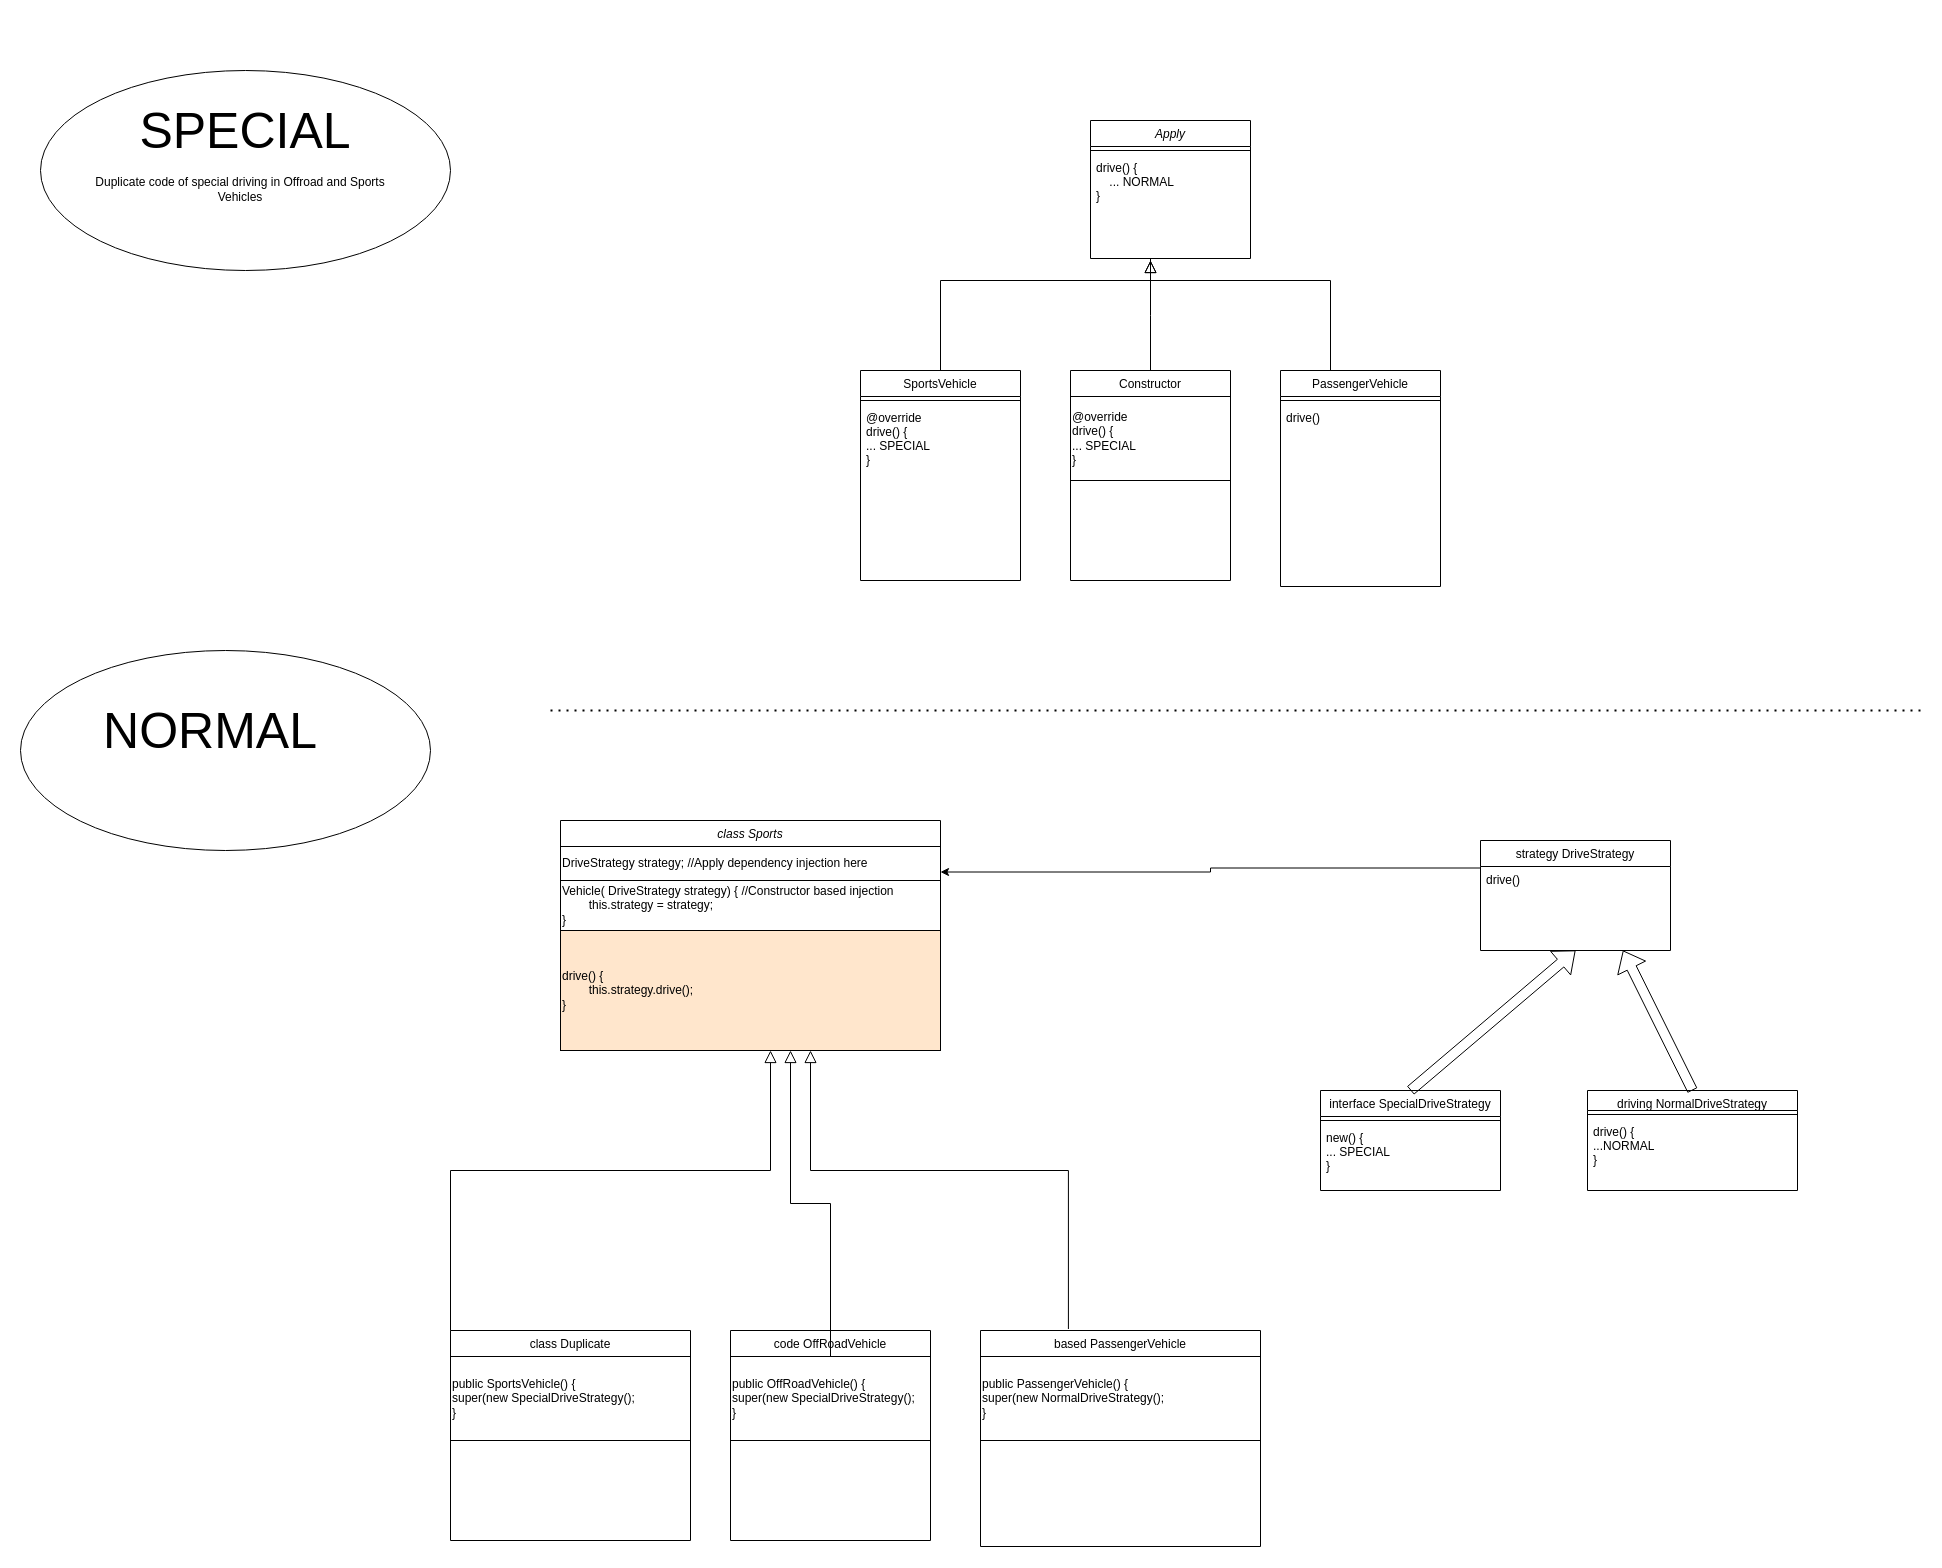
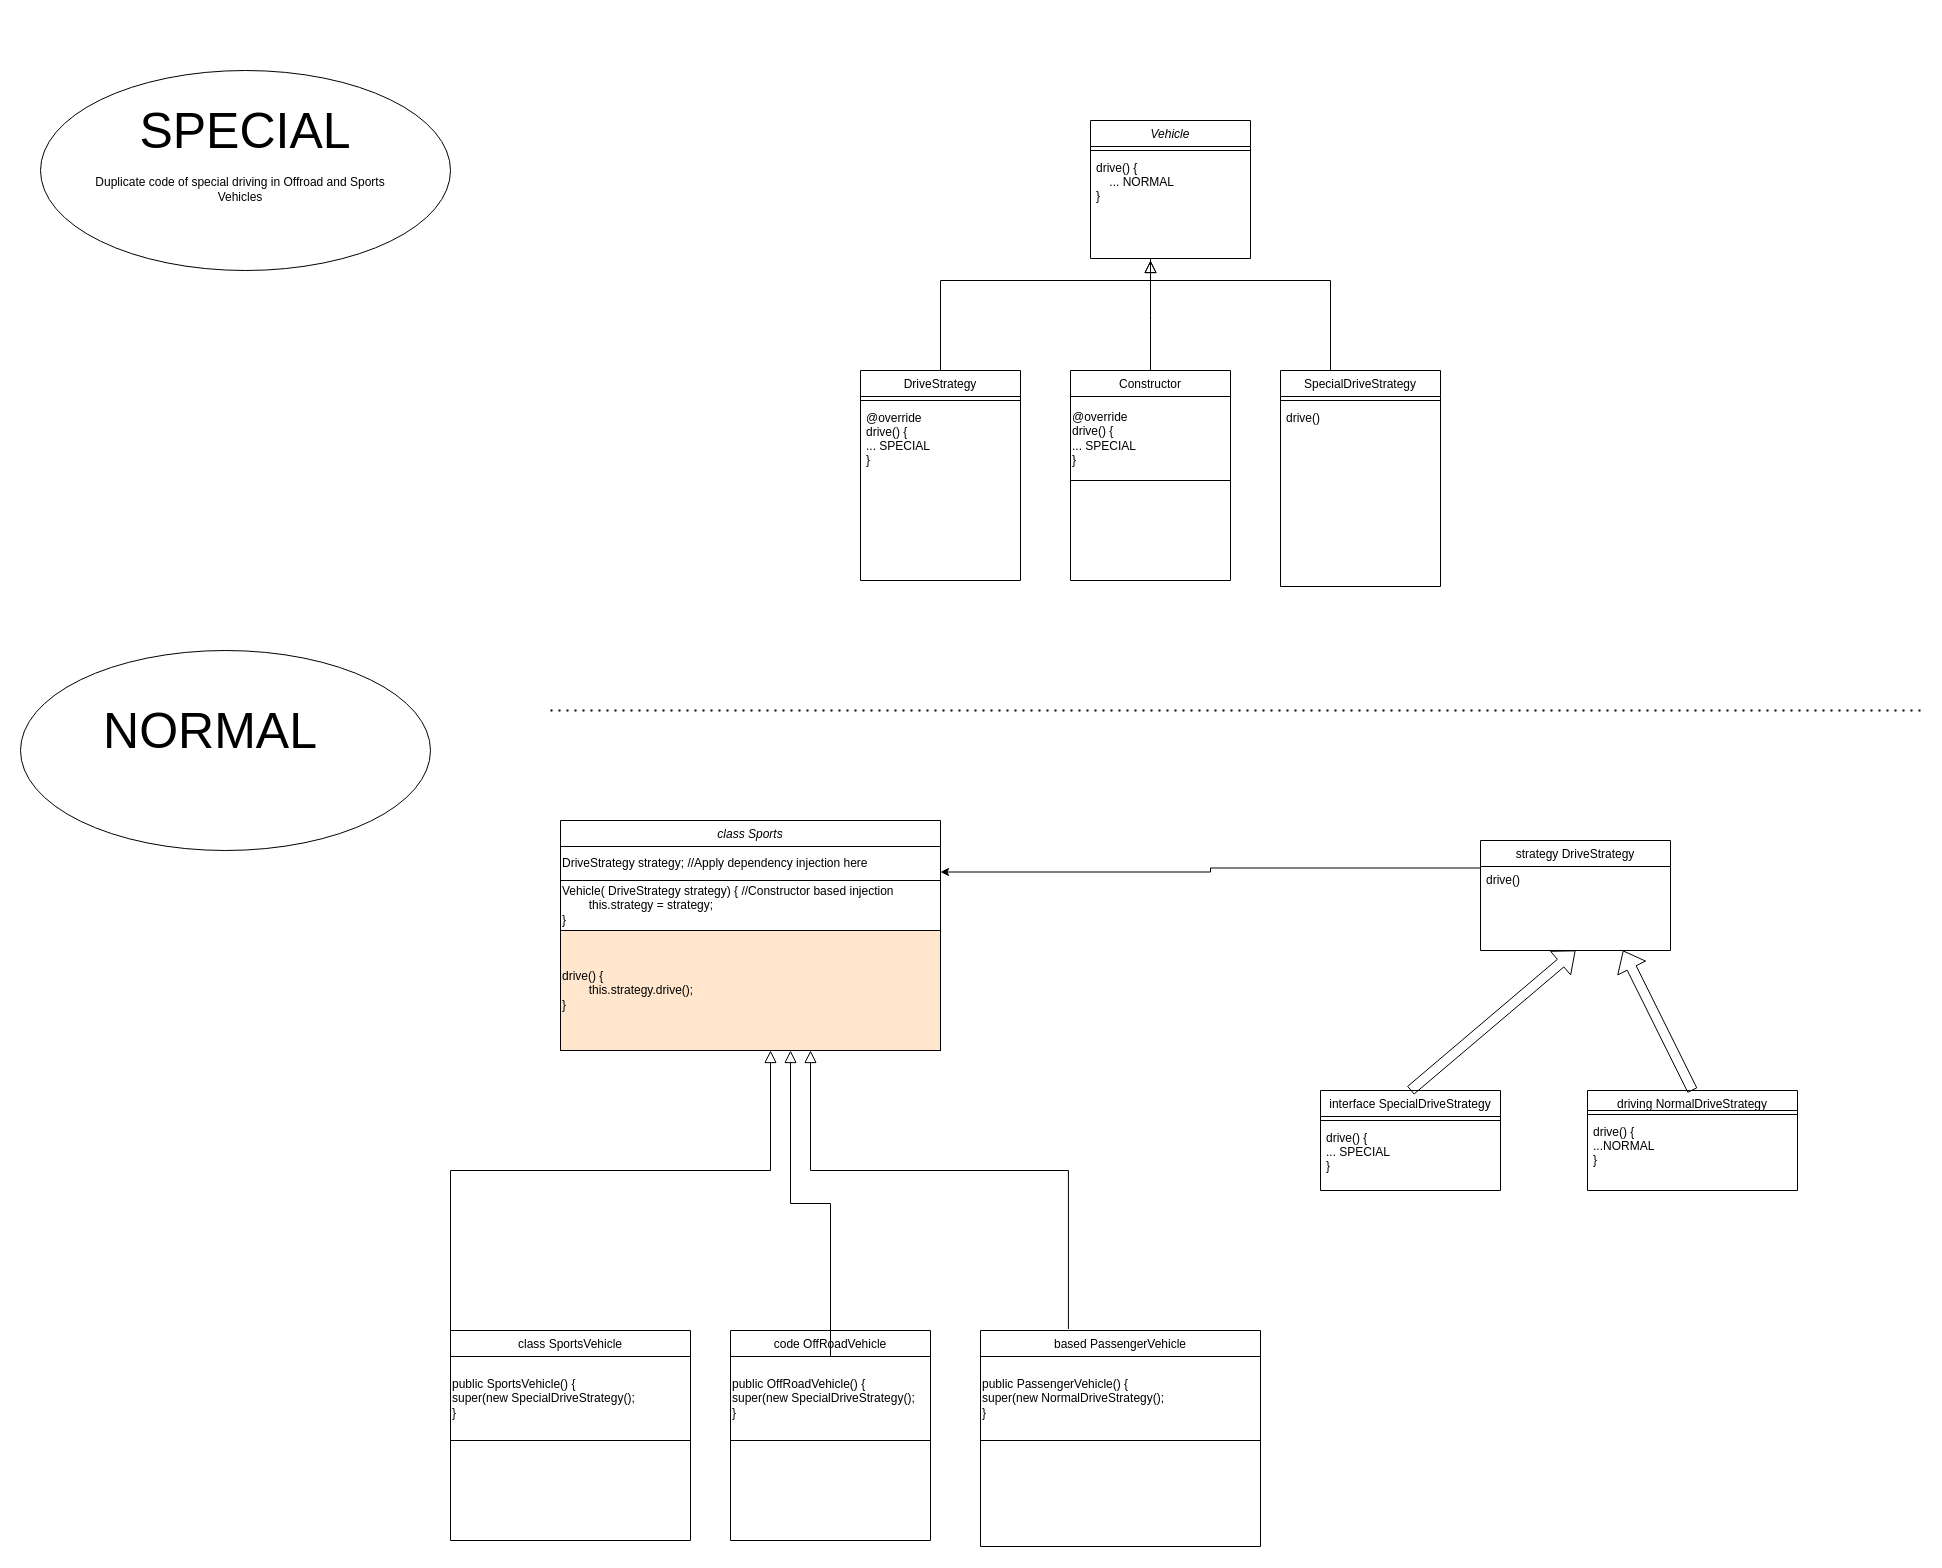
(1170, 134) -> (1170, 134)
(940, 384) -> (940, 384)
(1360, 384) -> (1360, 384)
(1348, 1138) -> (1353, 1138)
(570, 1344) -> (570, 1344)
